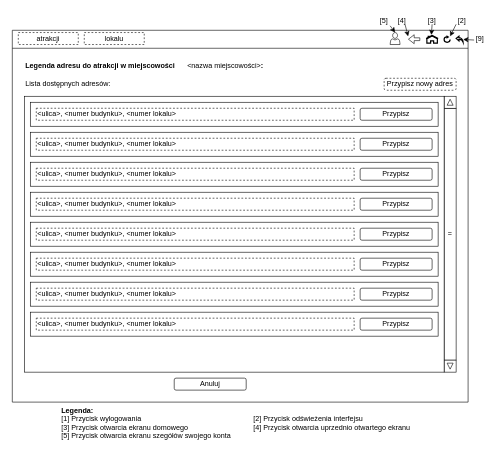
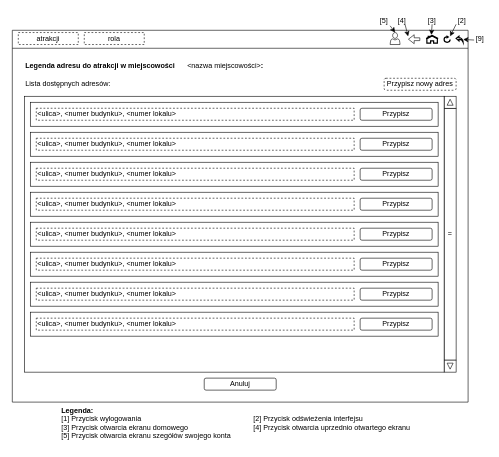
(114, 39) -> (114, 39)
(210, 384) -> (240, 384)
